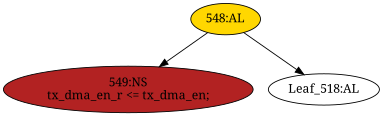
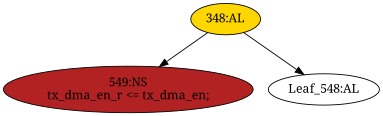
(226, 19) -> (226, 19)
(324, 89) -> (324, 89)
